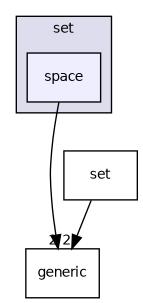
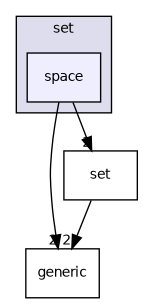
none -> (80, 121)
